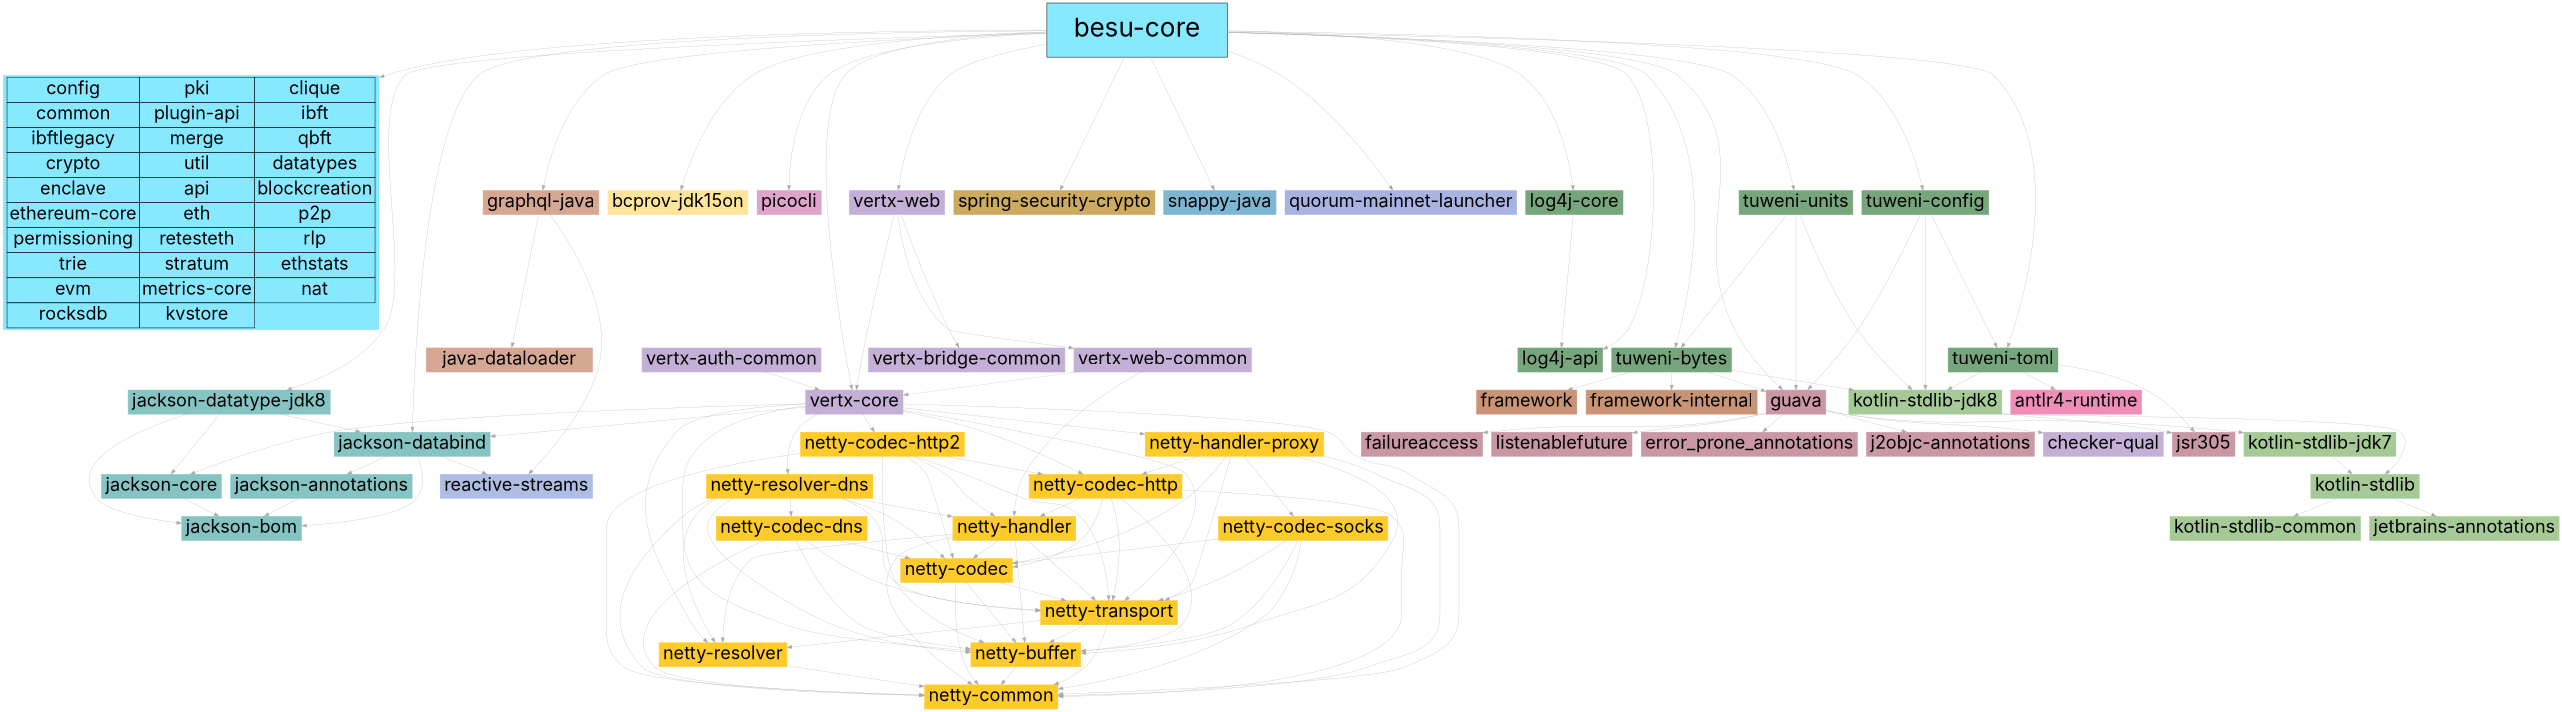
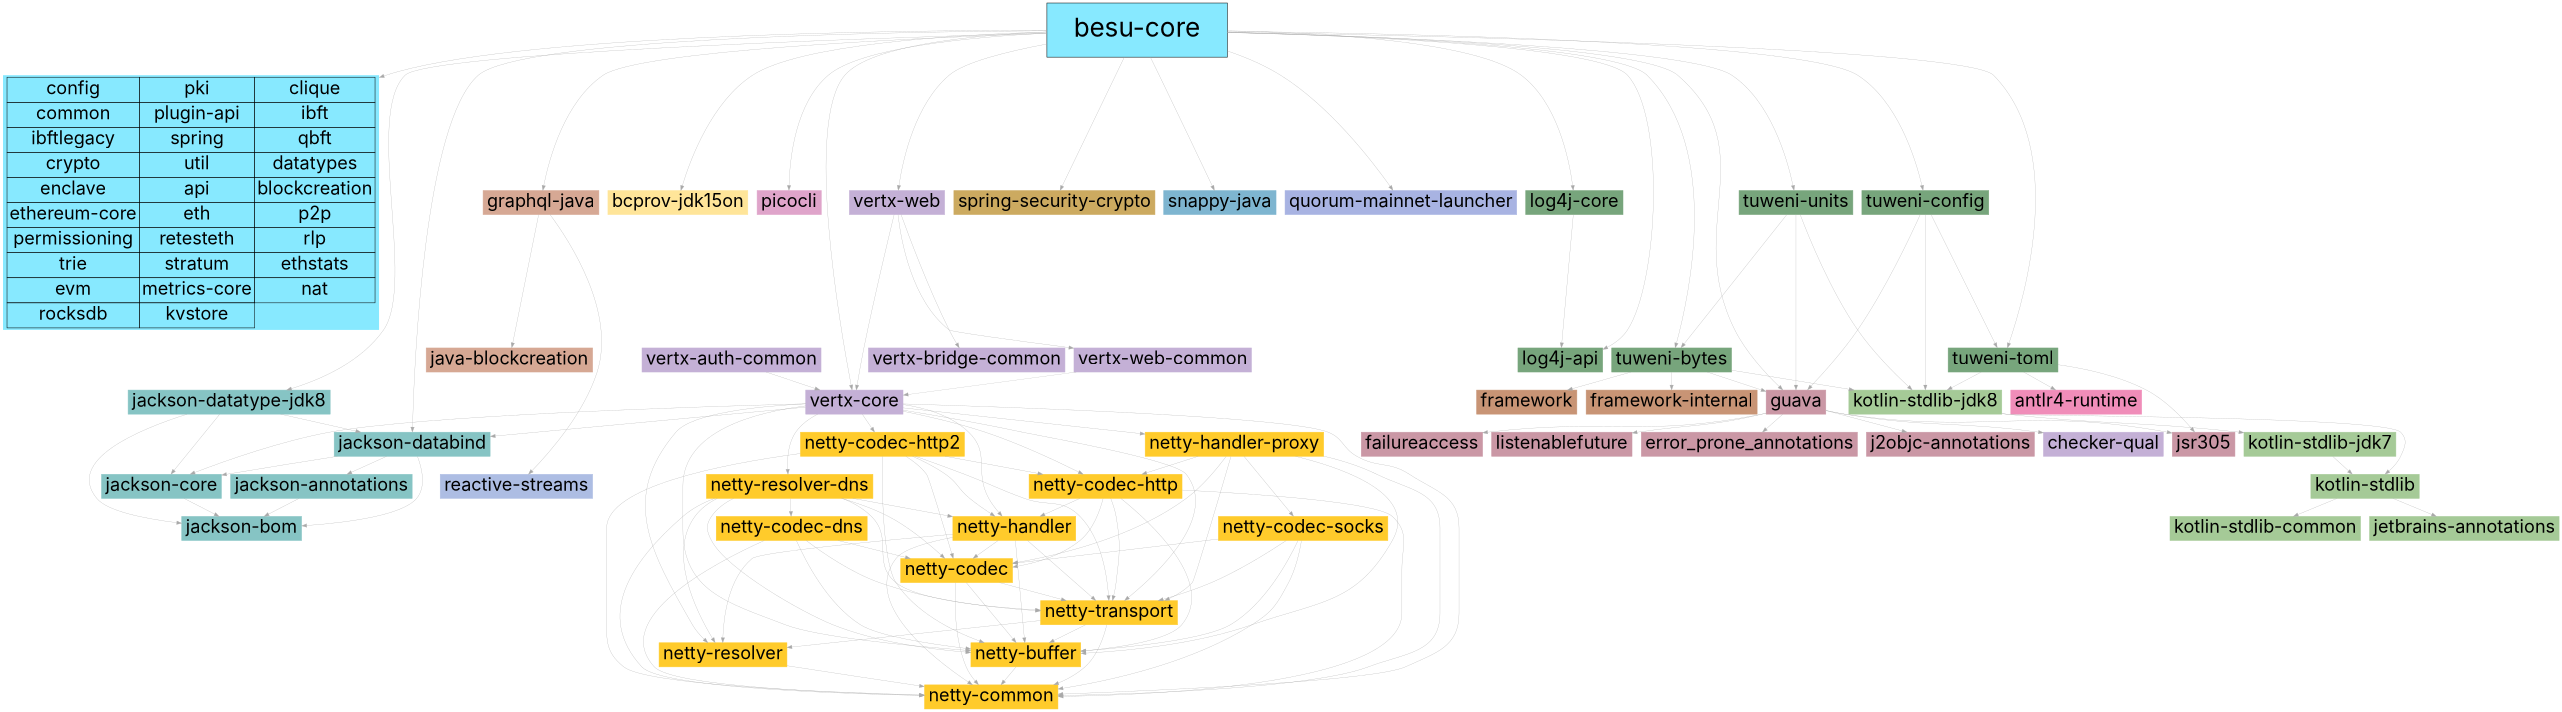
(197, 139) -> (197, 139)
(509, 360) -> (509, 360)
(1062, 429) -> (974, 438)
(462, 464) -> (282, 465)
